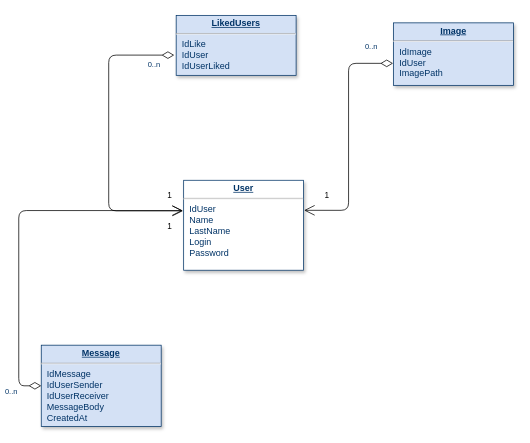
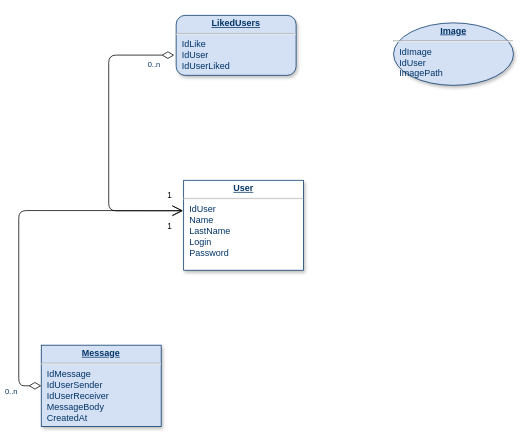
(236, 45) -> (236, 45)
(453, 54) -> (453, 54)
(348, 142) -> none
